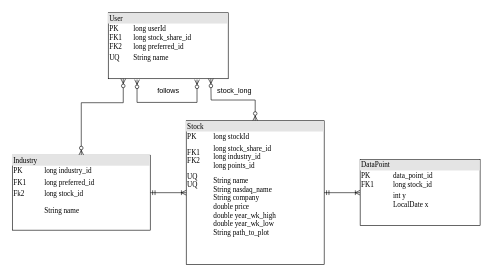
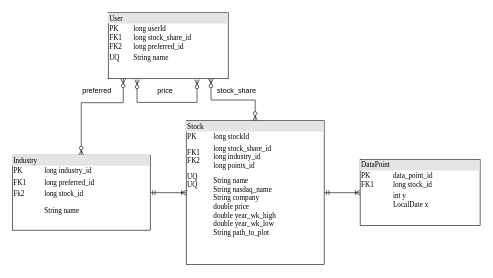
none -> (99, 91)
(170, 91) -> (167, 91)
(237, 91) -> (240, 91)
